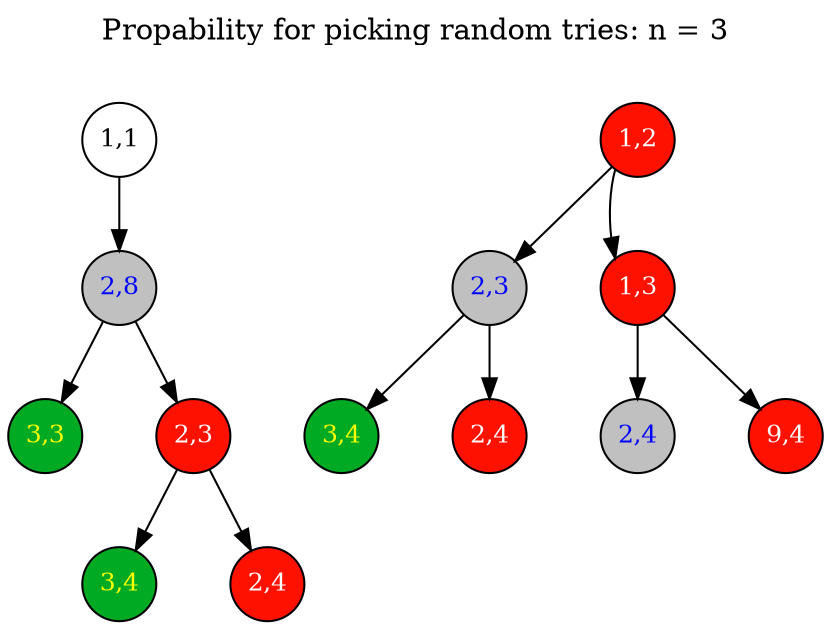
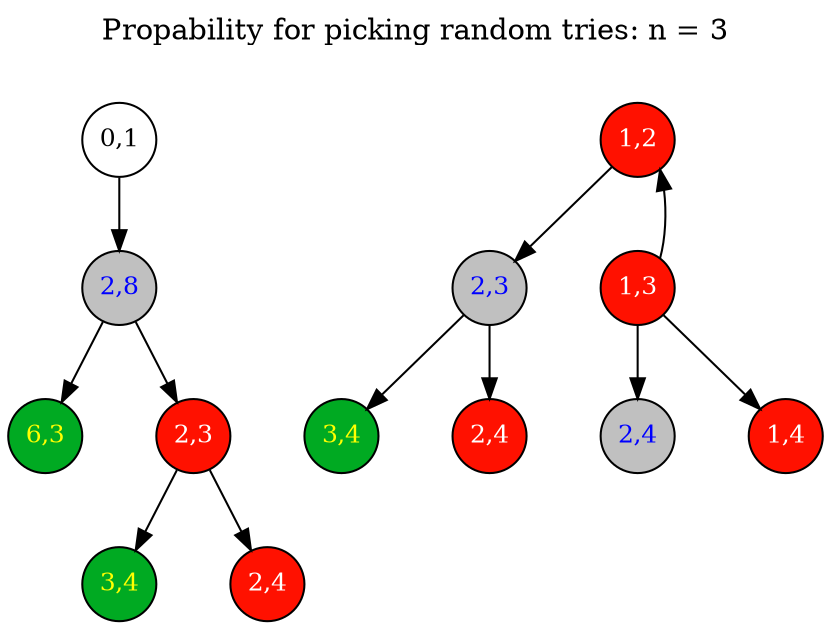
(119, 140) -> (119, 140)
(610, 204) -> (665, 224)
(45, 436) -> (45, 436)
(786, 436) -> (786, 436)
